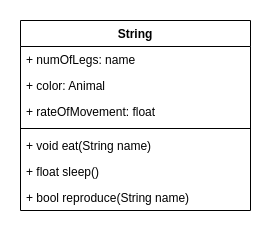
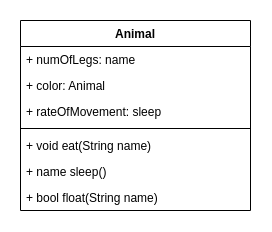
(136, 35) -> (136, 35)
(98, 113) -> (98, 113)
(71, 173) -> (69, 173)
(116, 199) -> (101, 199)
